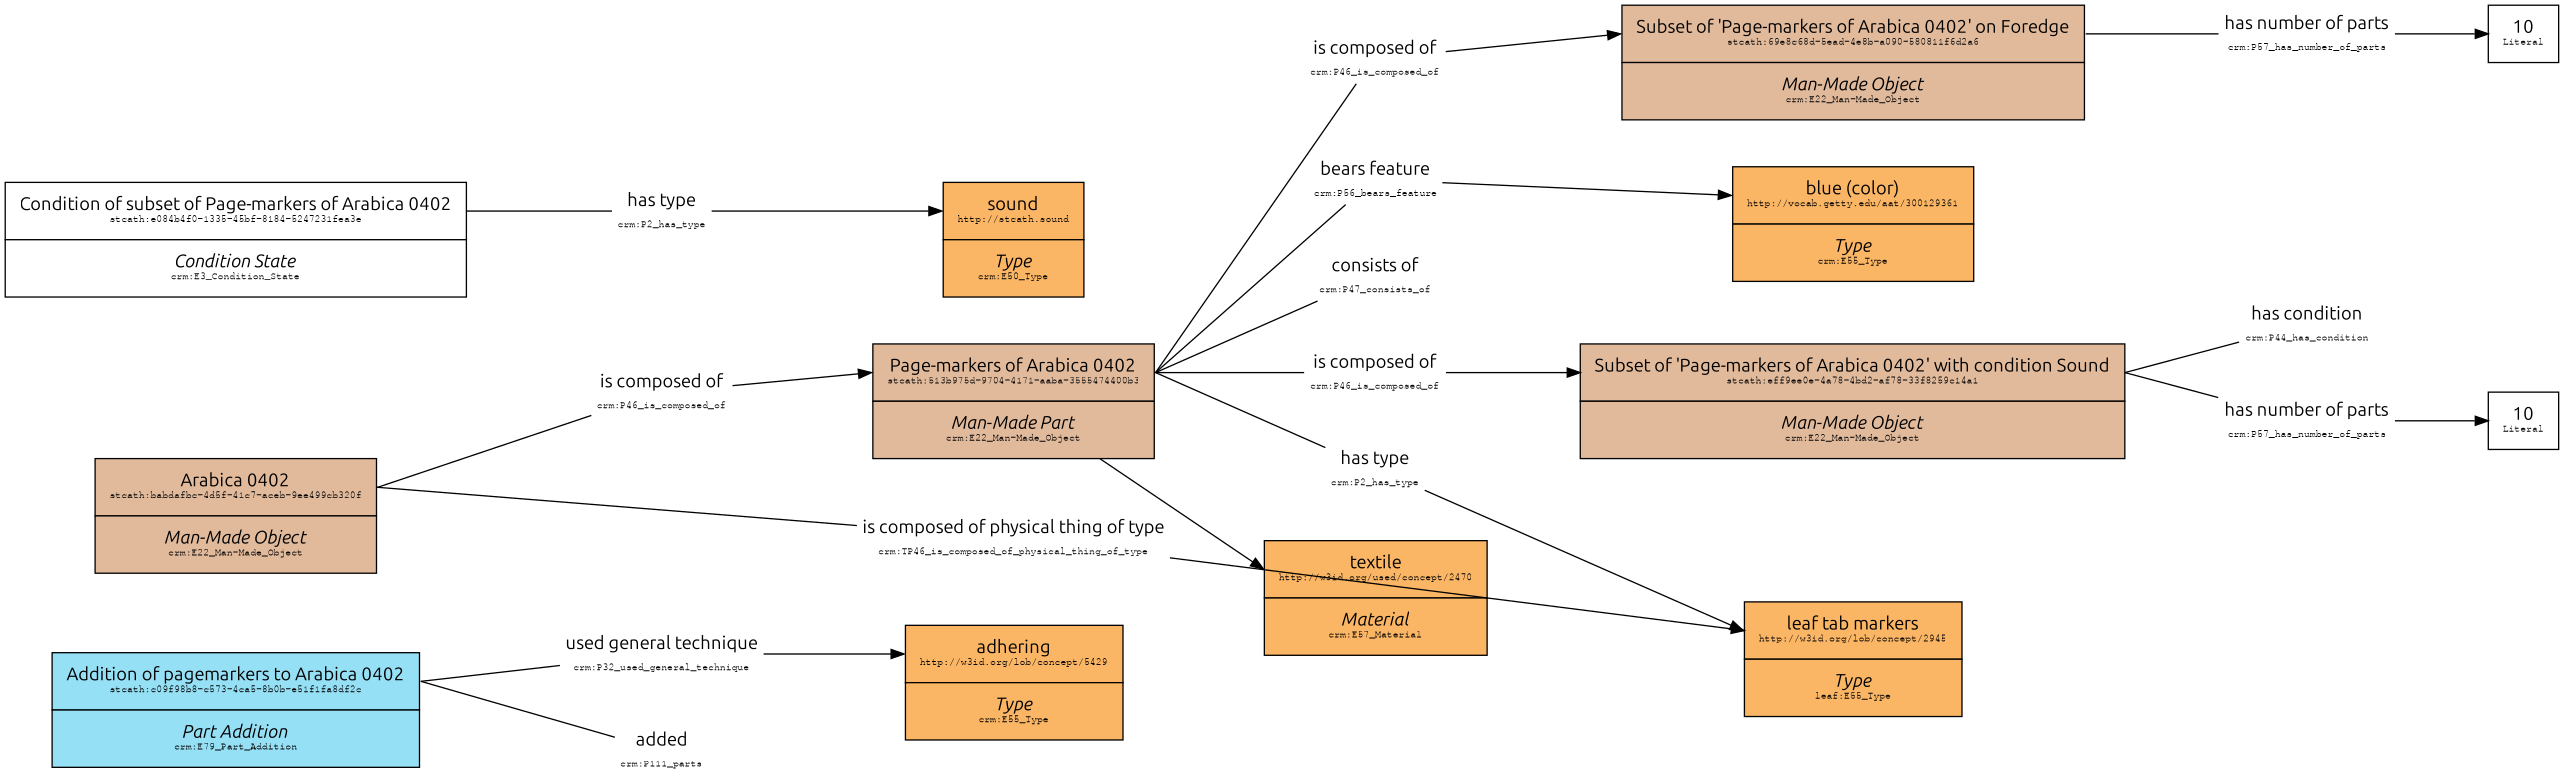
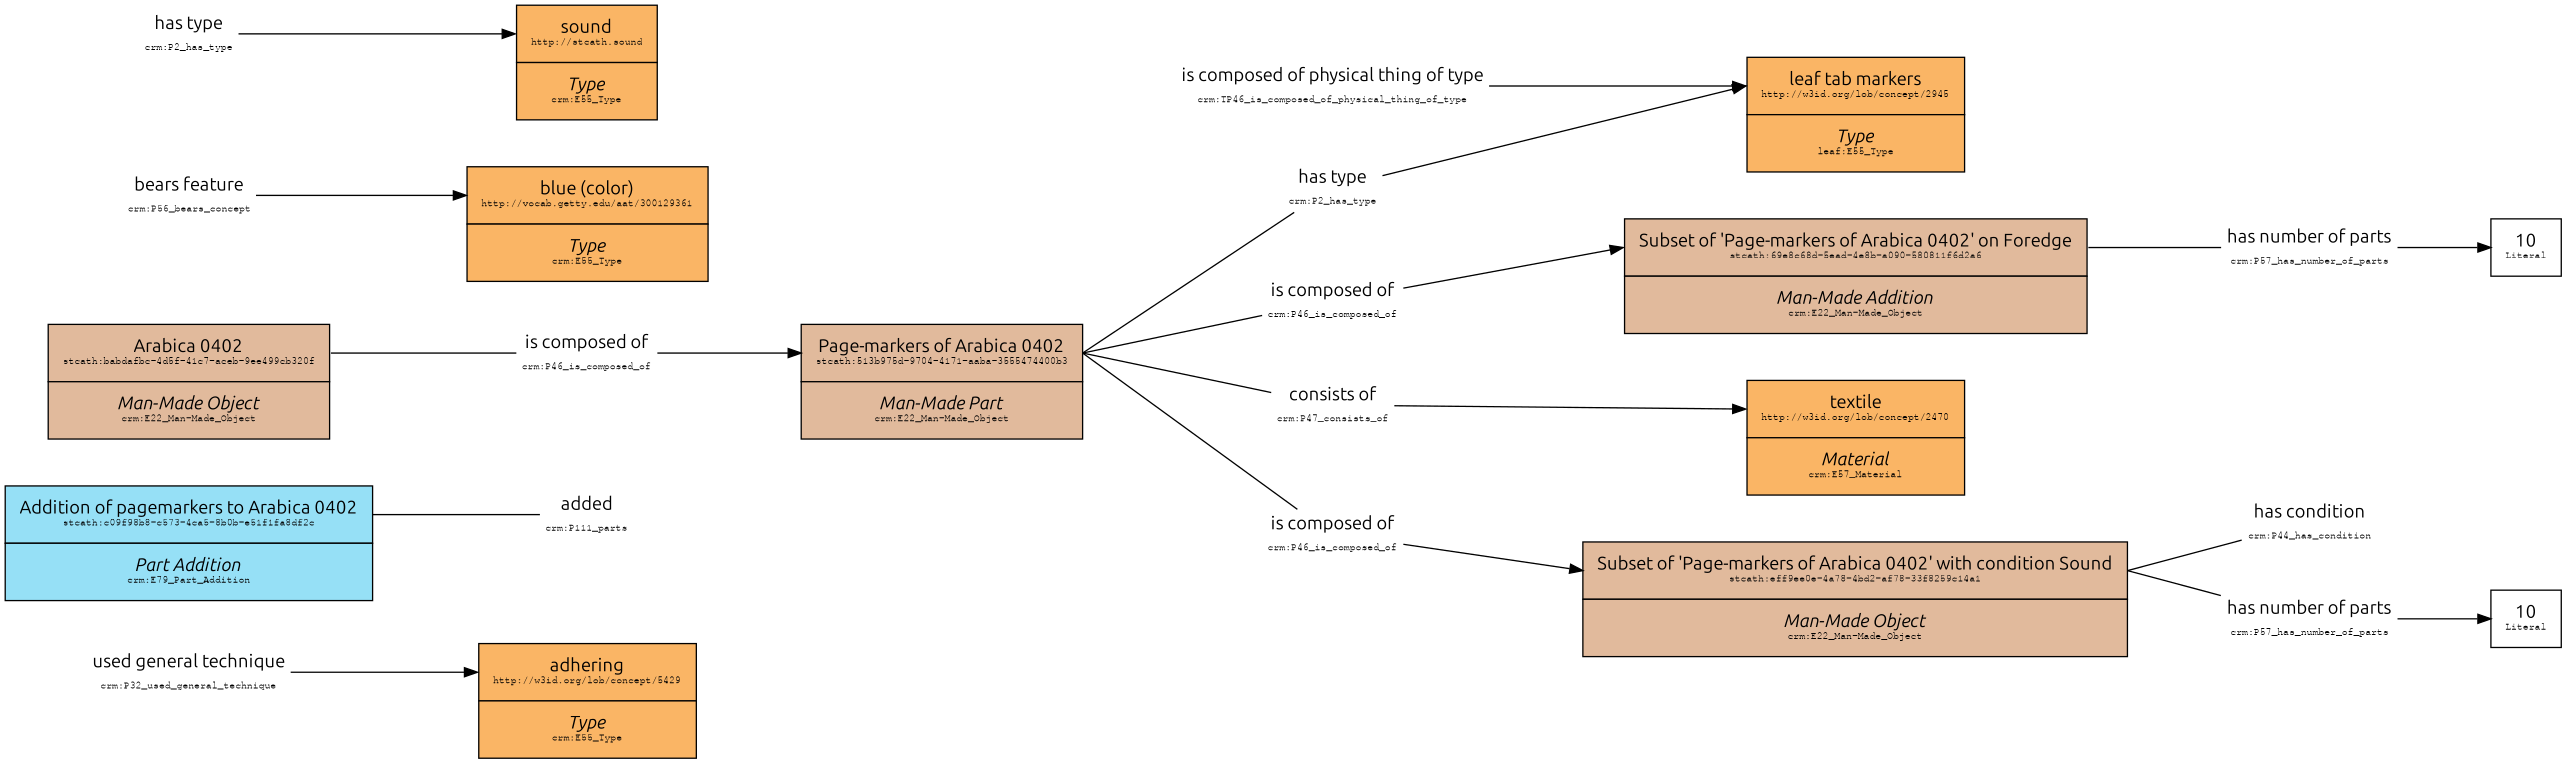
(1853, 85) -> (1856, 298)
(1376, 193) -> (190, 208)
(236, 240) -> none
(1014, 276) -> (587, 99)
(1251, 289) -> none
(617, 506) -> none
(1176, 510) -> (1564, 407)
(1376, 577) -> (1856, 417)
(490, 673) -> none
